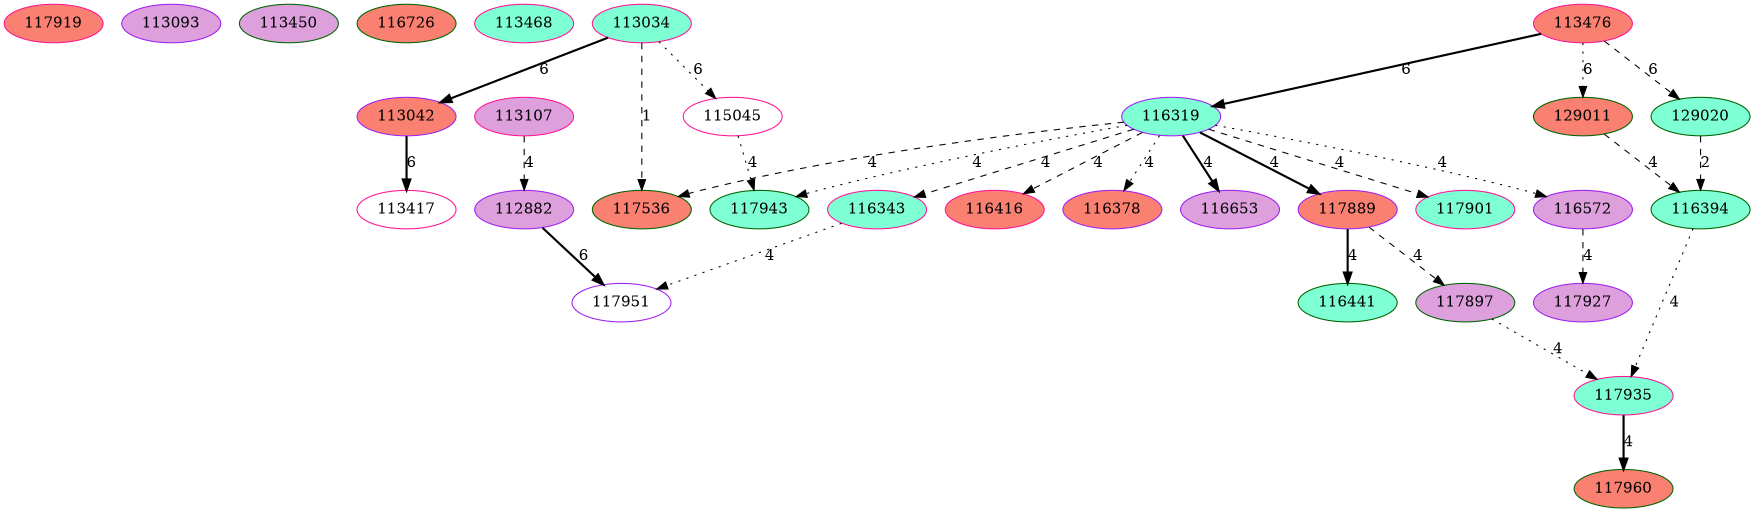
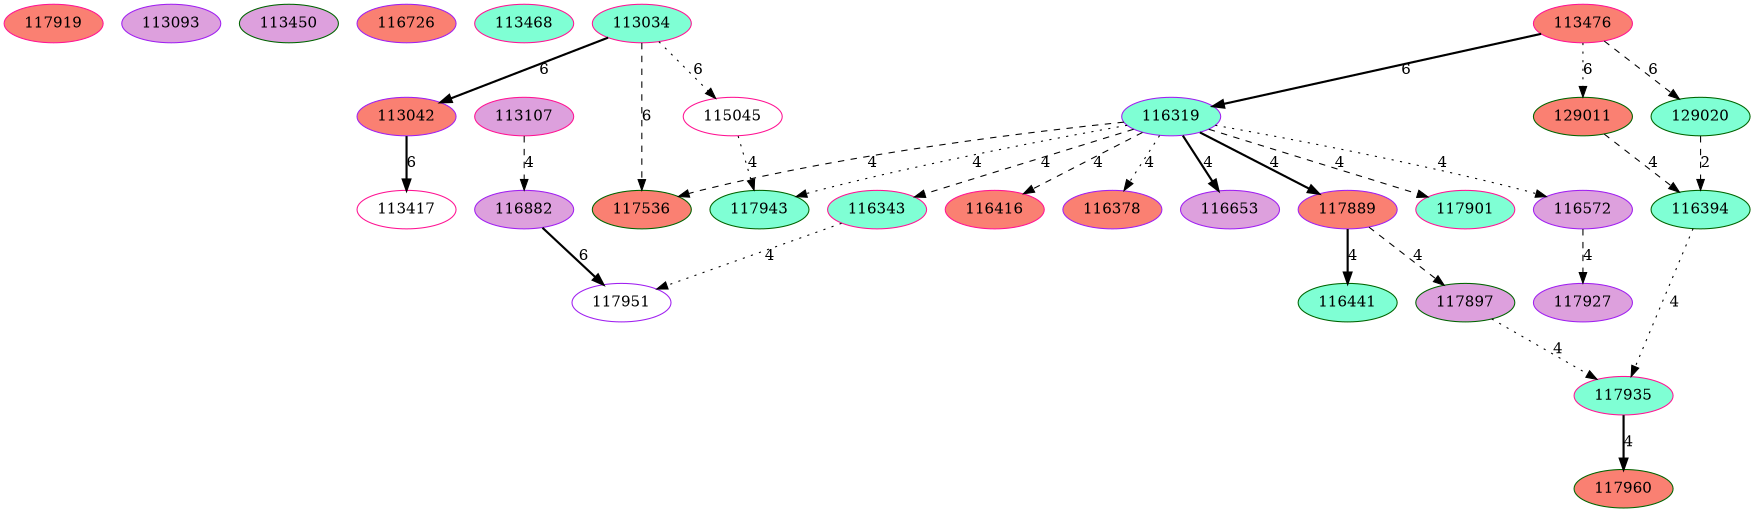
(407, 24) -> (407, 24)
(647, 117) -> (647, 117)
(524, 210) -> (524, 210)
